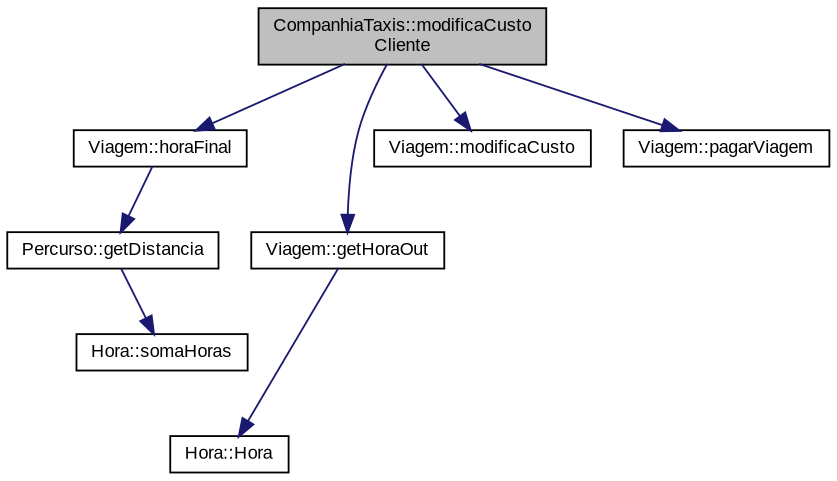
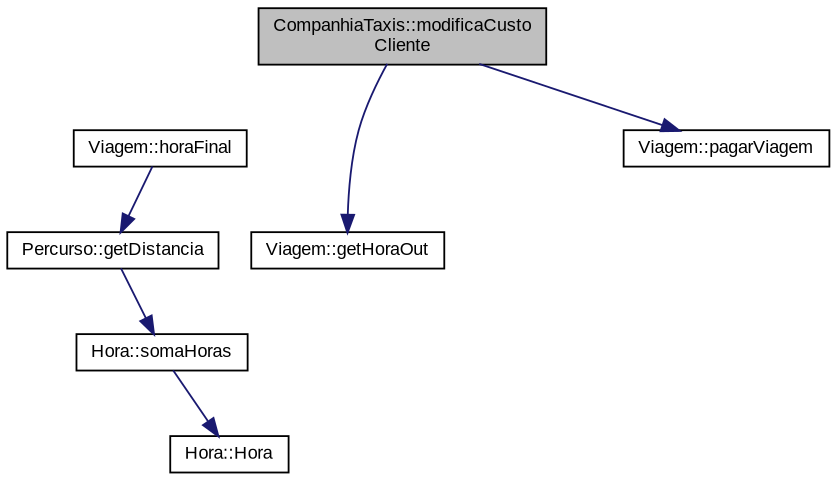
(279, 94) -> none
(483, 148) -> none
(293, 344) -> (191, 396)
